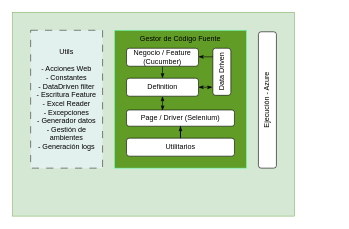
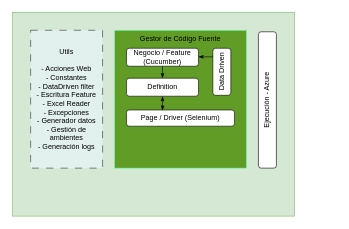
(206, 87) -> none
(180, 130) -> none
(180, 147) -> none
